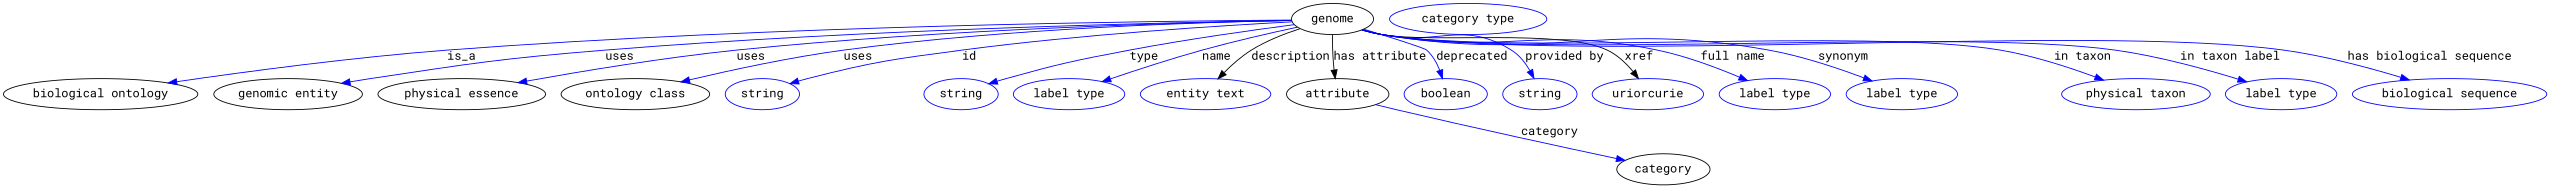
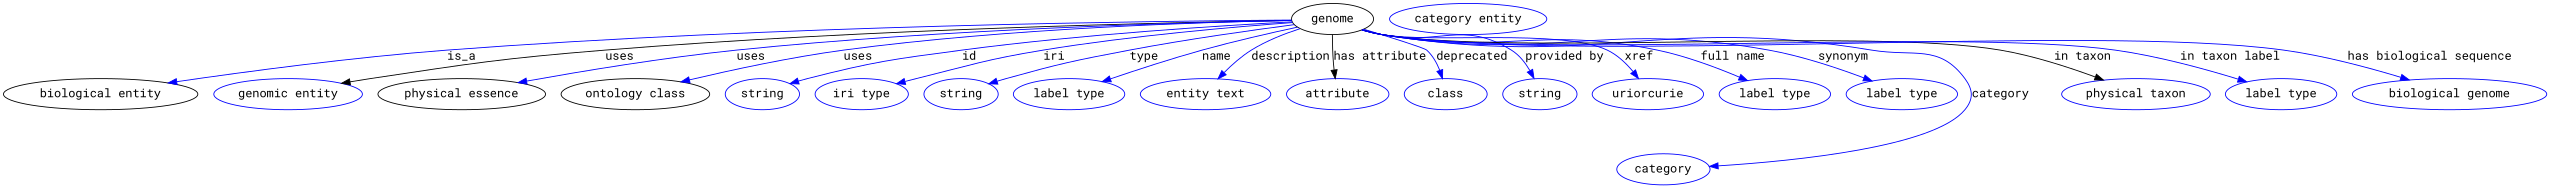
(1468, 19) -> (1468, 19)
(820, 36) -> (820, 36)
(1502, 38) -> (1502, 38)
(1730, 41) -> (1730, 41)
(1259, 46) -> (1259, 46)
(101, 94) -> (101, 94)
(288, 94) -> (288, 94)
none -> (862, 94)
(1338, 94) -> (1338, 94)
(1446, 94) -> (1446, 94)
(2450, 94) -> (2450, 94)
(1496, 132) -> (1880, 51)
(1663, 169) -> (1663, 169)
